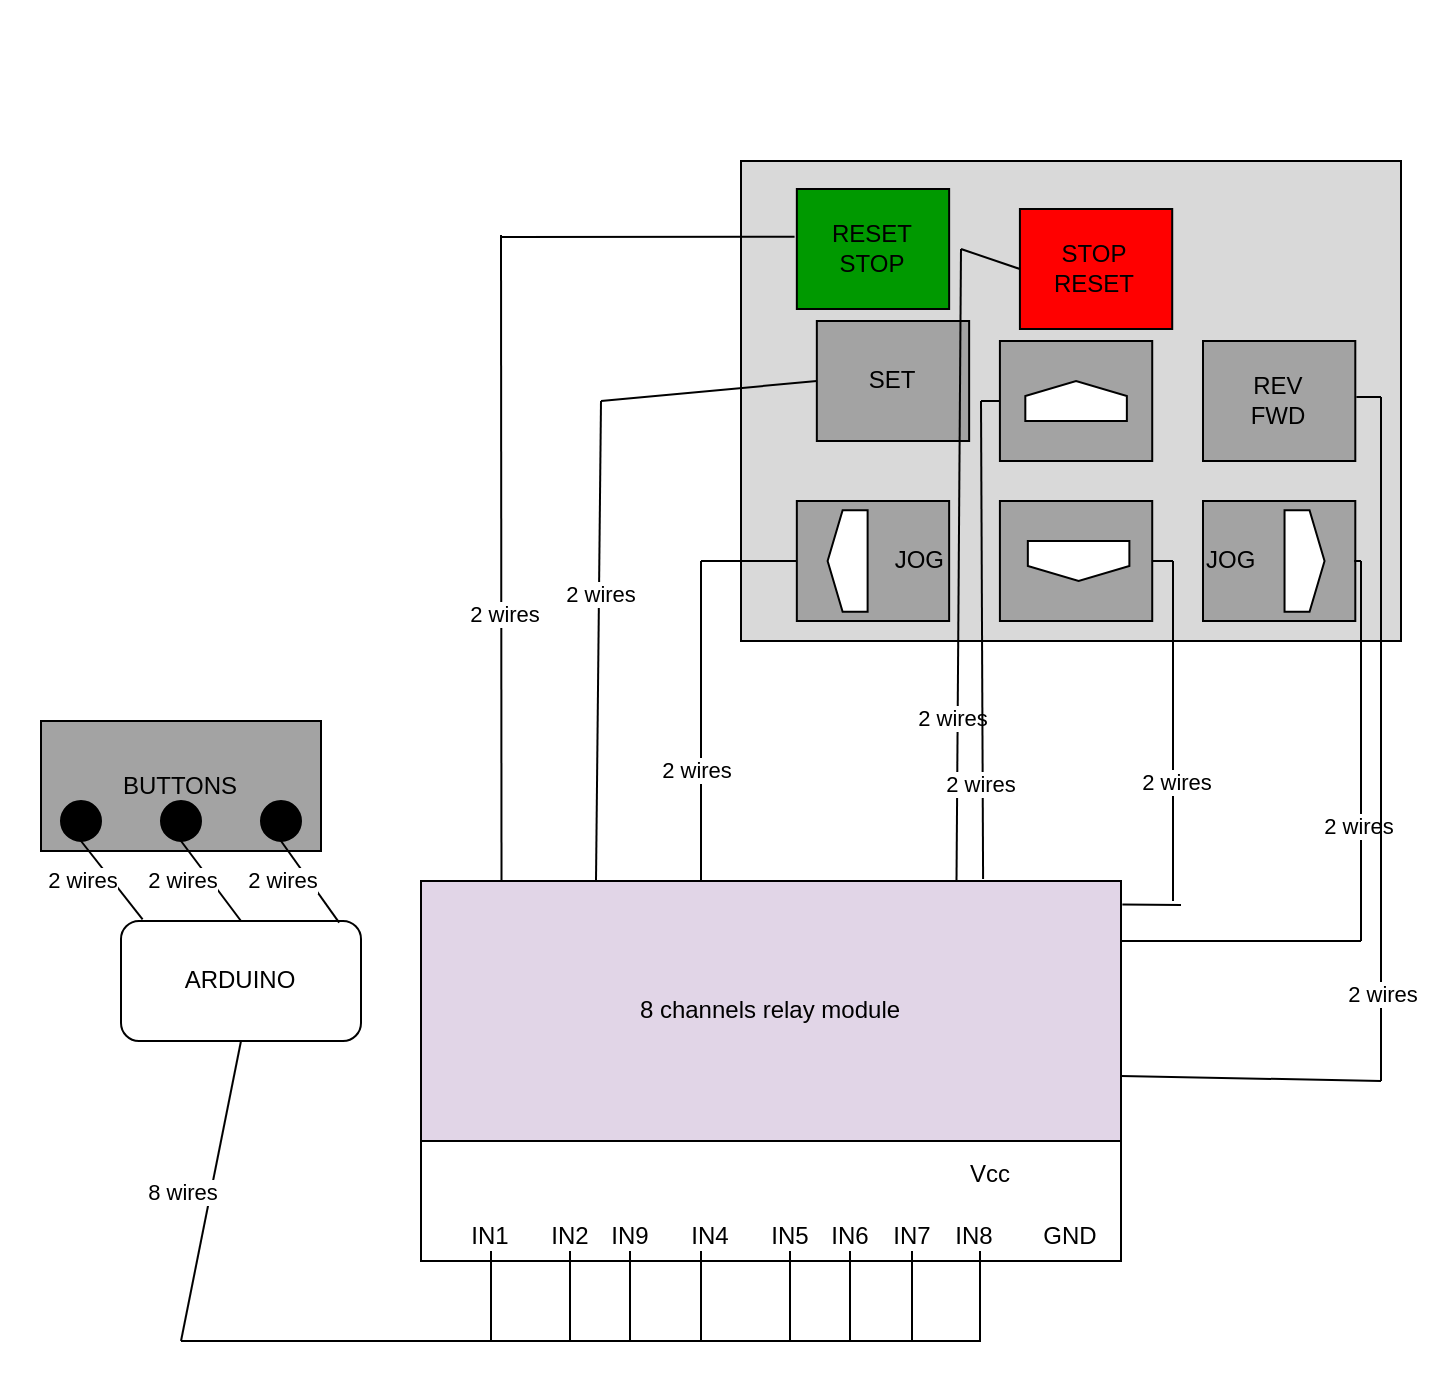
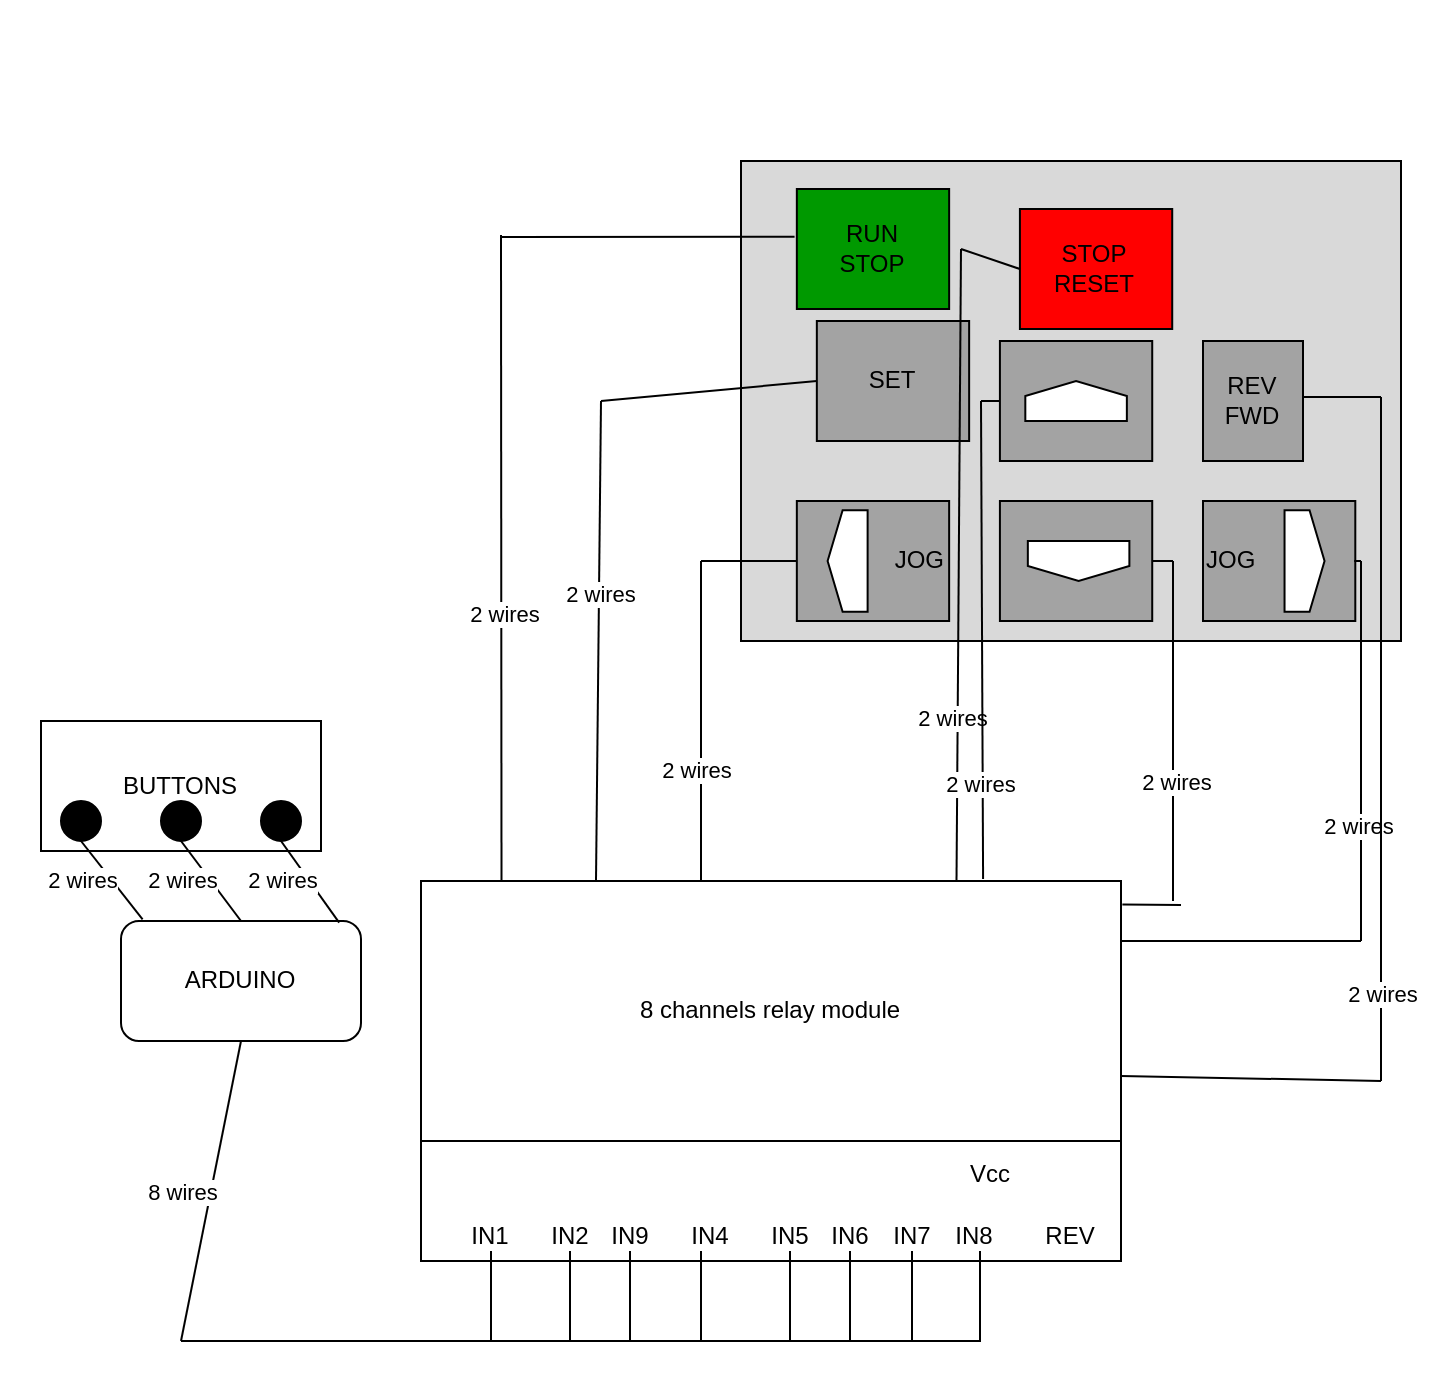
(873, 249) -> (873, 249)
(1279, 401) -> (1253, 401)
(181, 786) -> (181, 786)
(771, 1011) -> (771, 1011)
(1071, 1237) -> (1071, 1237)
